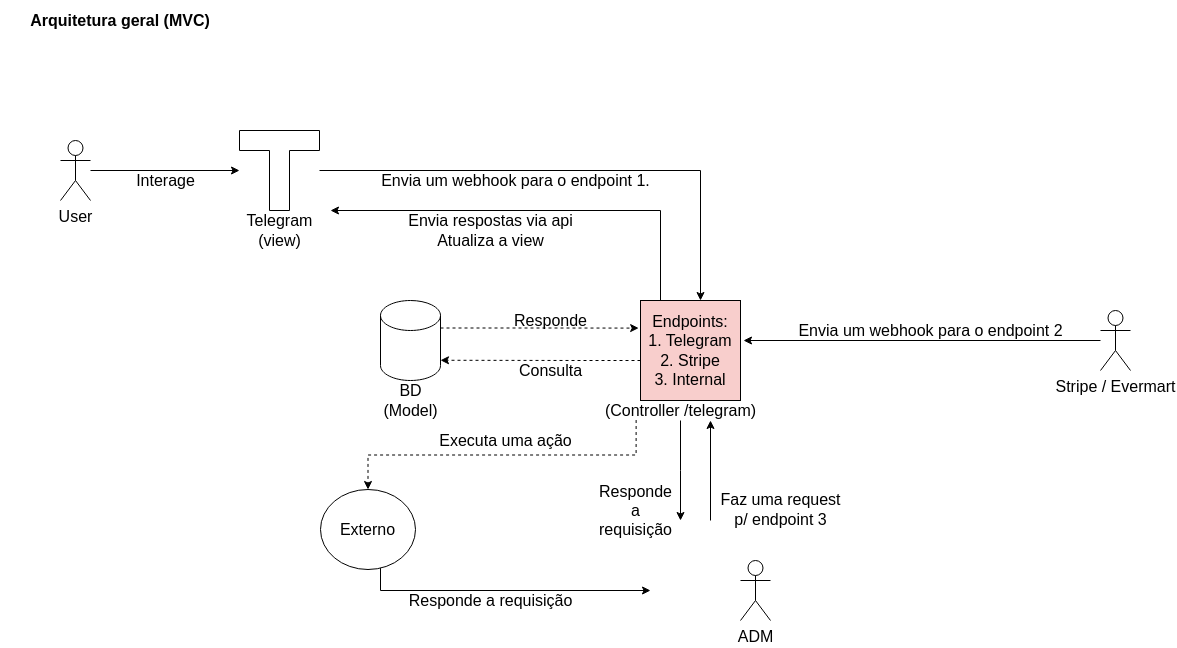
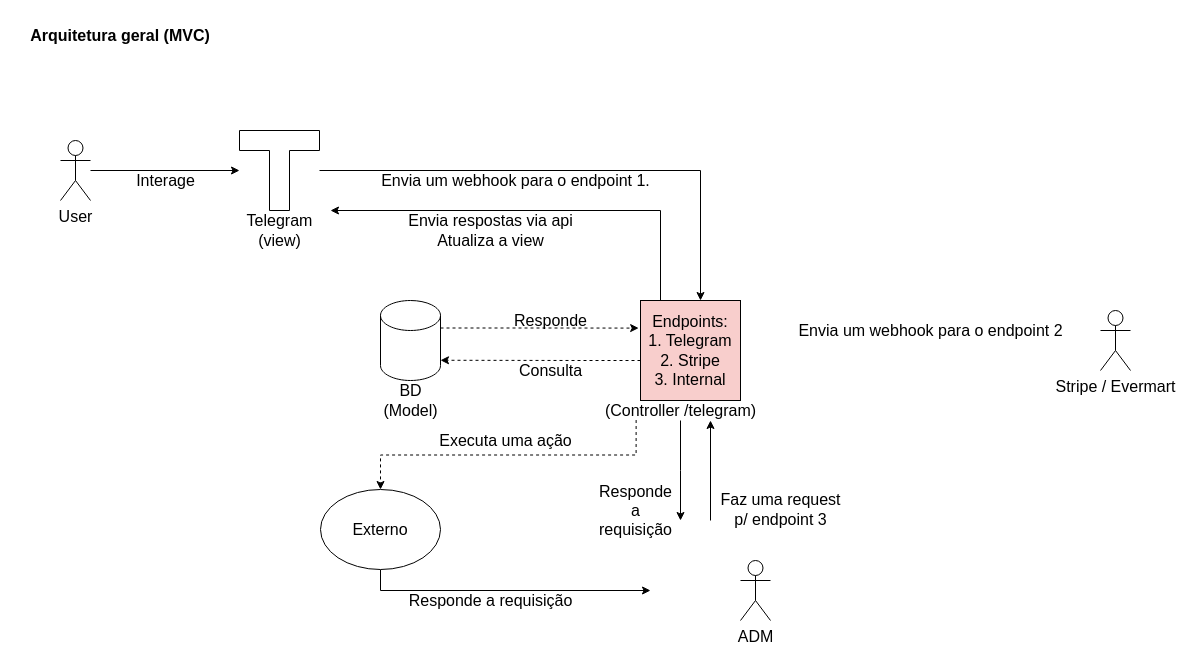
(121, 21) -> (121, 36)
(925, 341) -> none
(368, 530) -> (381, 530)
